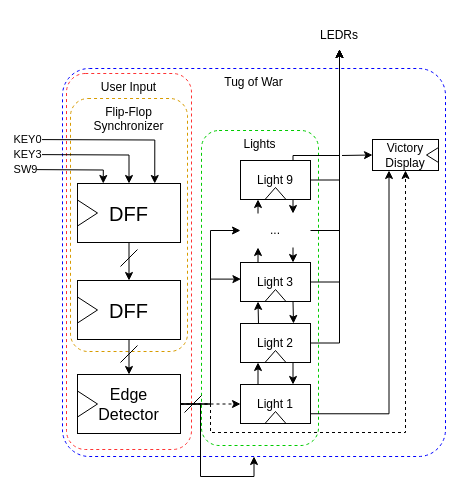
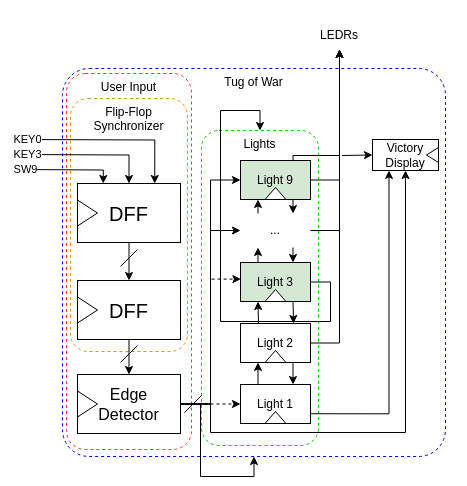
(276, 180) -> (276, 180)
none -> (211, 193)
(224, 279) -> (224, 279)
(276, 282) -> (276, 282)
(332, 282) -> (221, 267)
(406, 415) -> (406, 415)
